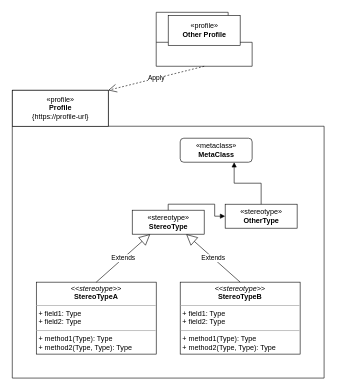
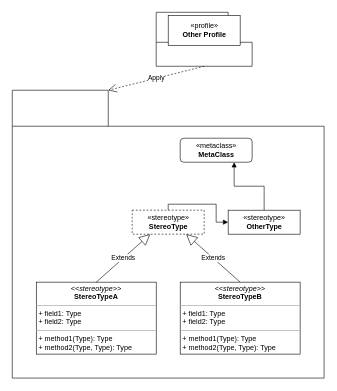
(60, 108) -> none
(261, 216) -> (264, 222)
(168, 222) -> (168, 222)
